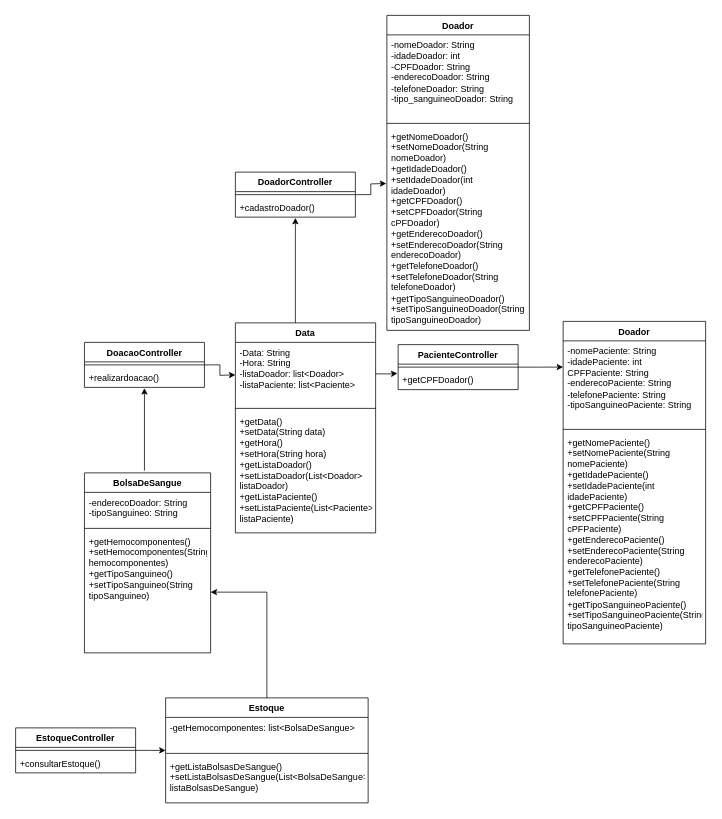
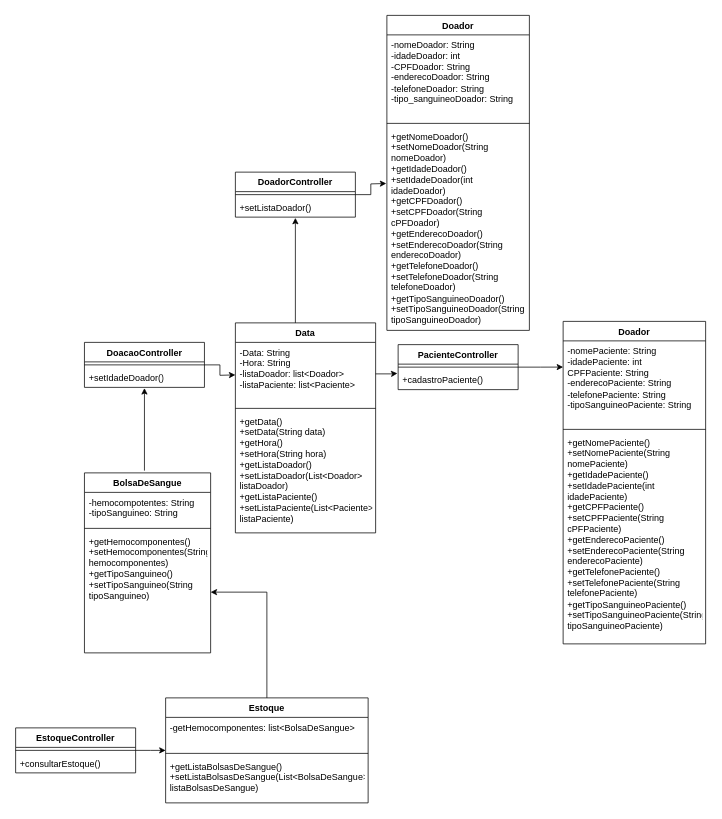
(282, 208) -> (281, 208)
(129, 379) -> (132, 379)
(440, 381) -> (449, 381)
(143, 508) -> (146, 508)
